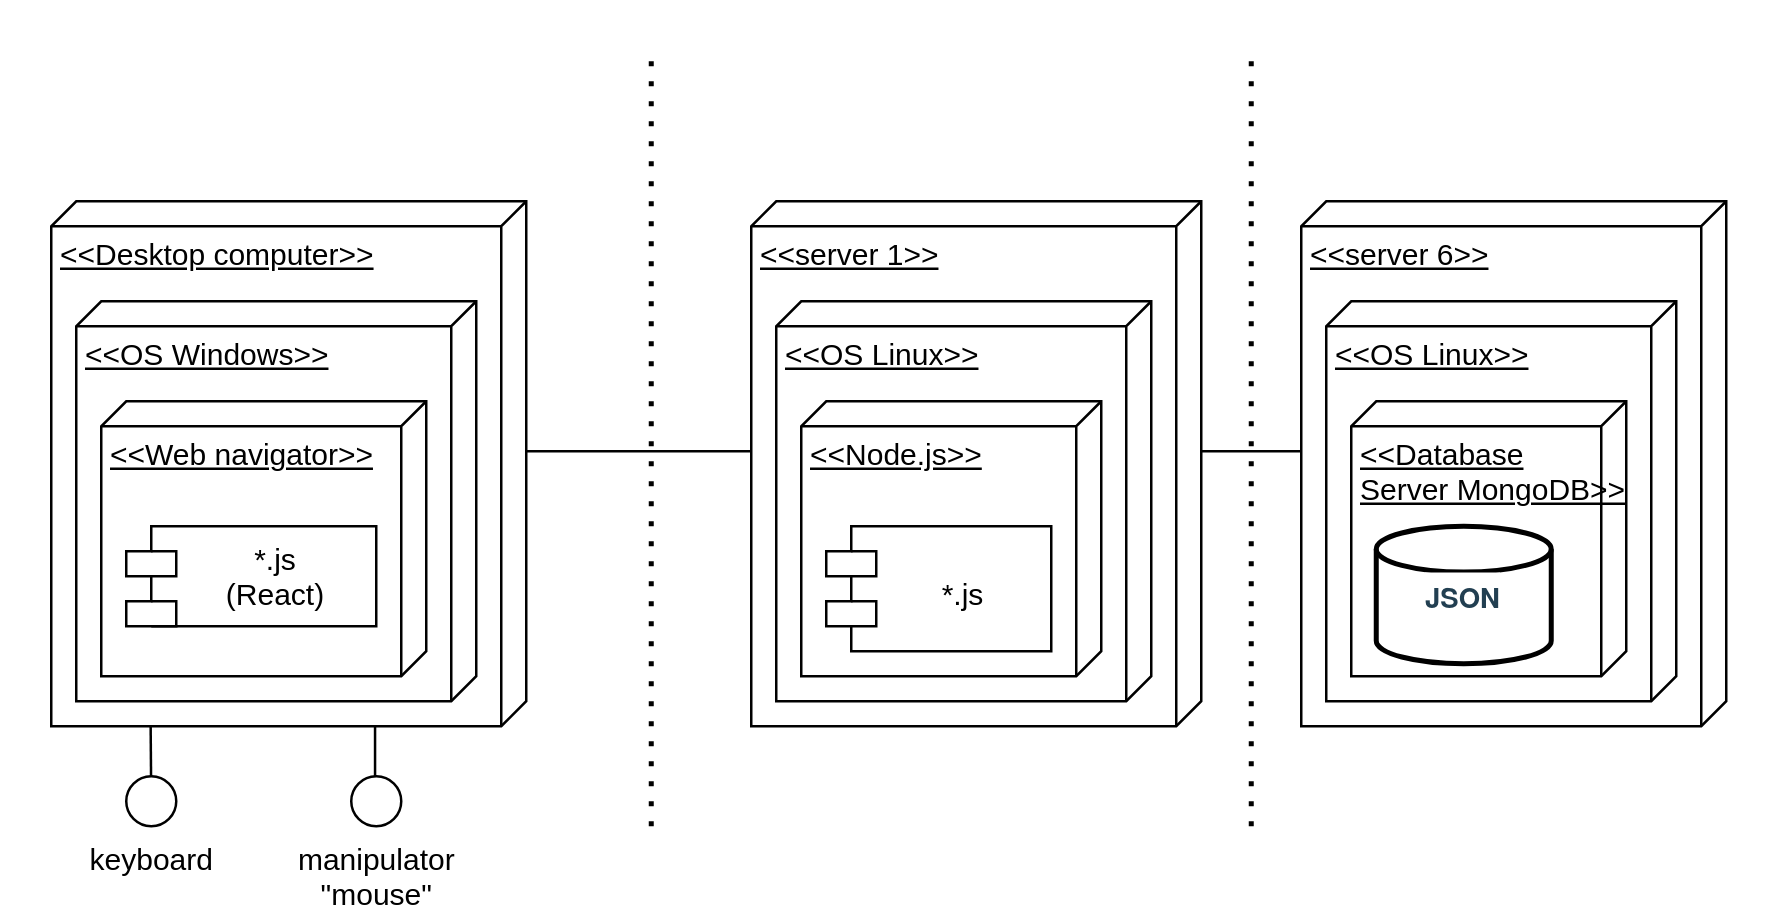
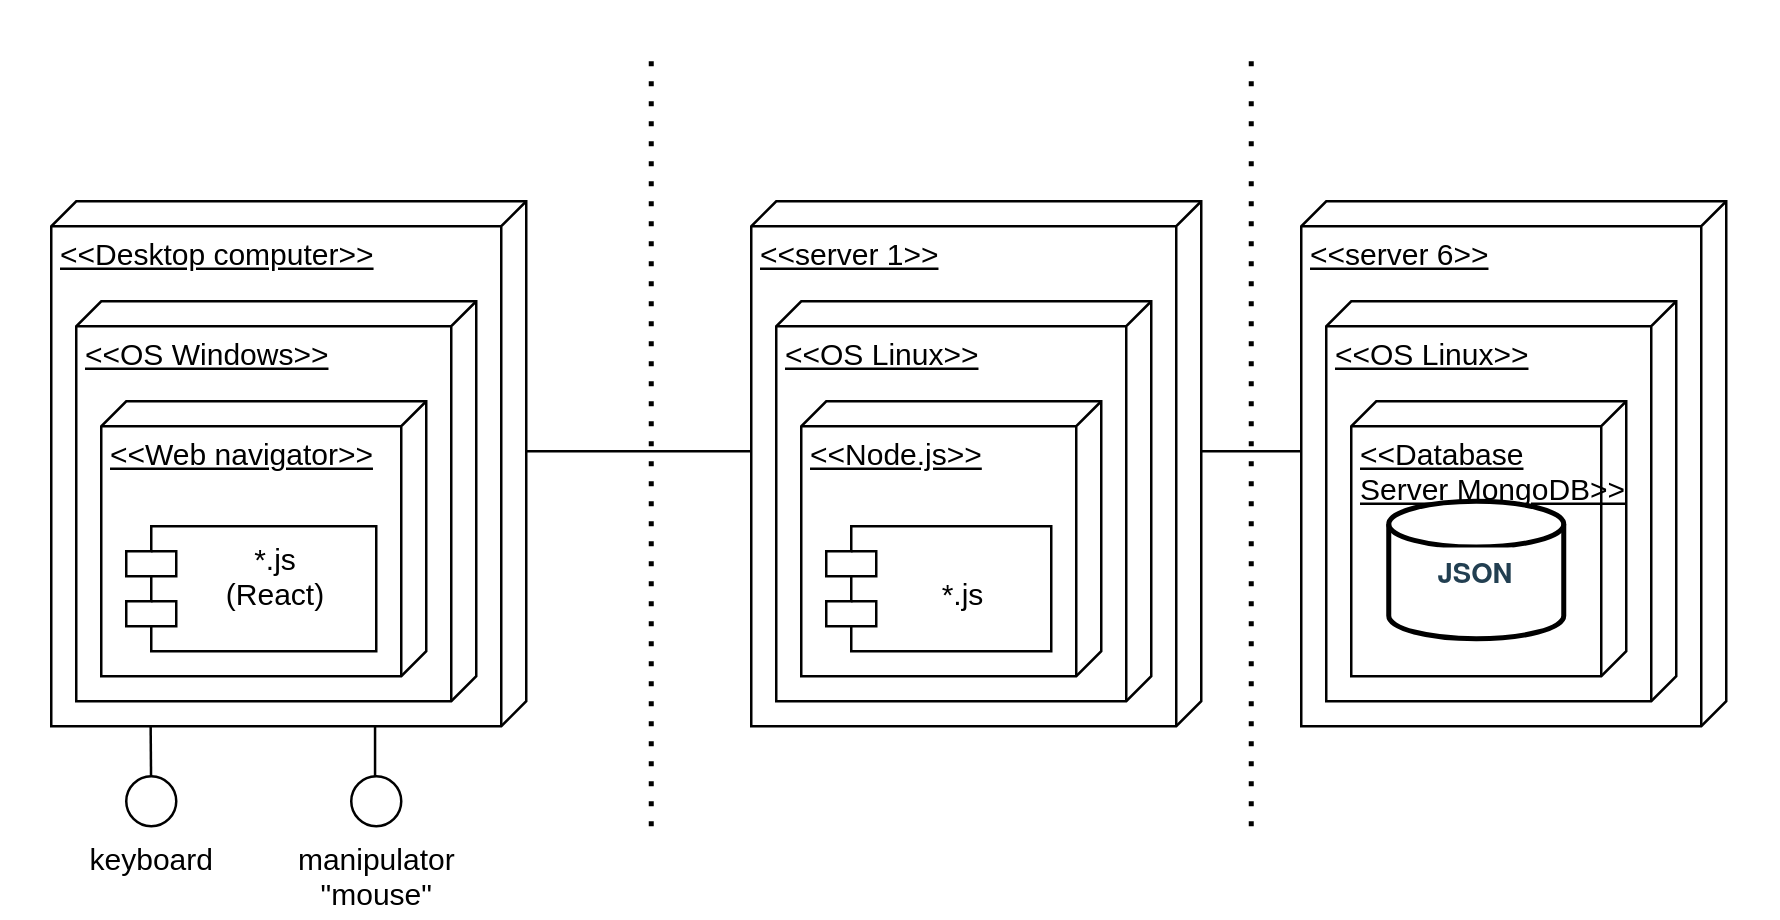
(251, 576) -> (251, 589)
(1464, 595) -> (1476, 570)
